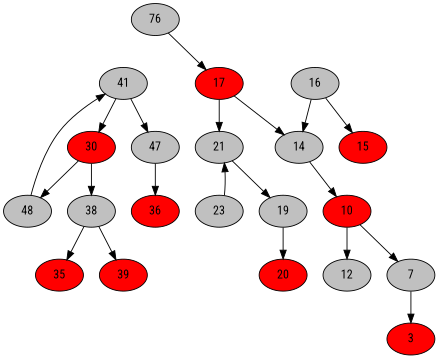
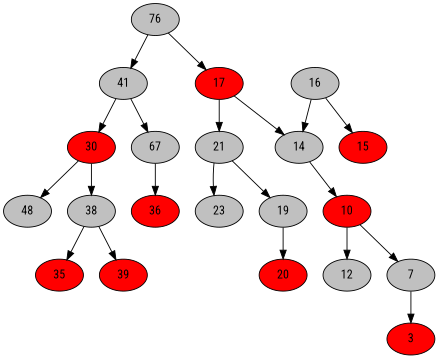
(54, 140) -> (141, 47)
(155, 147) -> (155, 147)
(225, 184) -> (213, 175)
